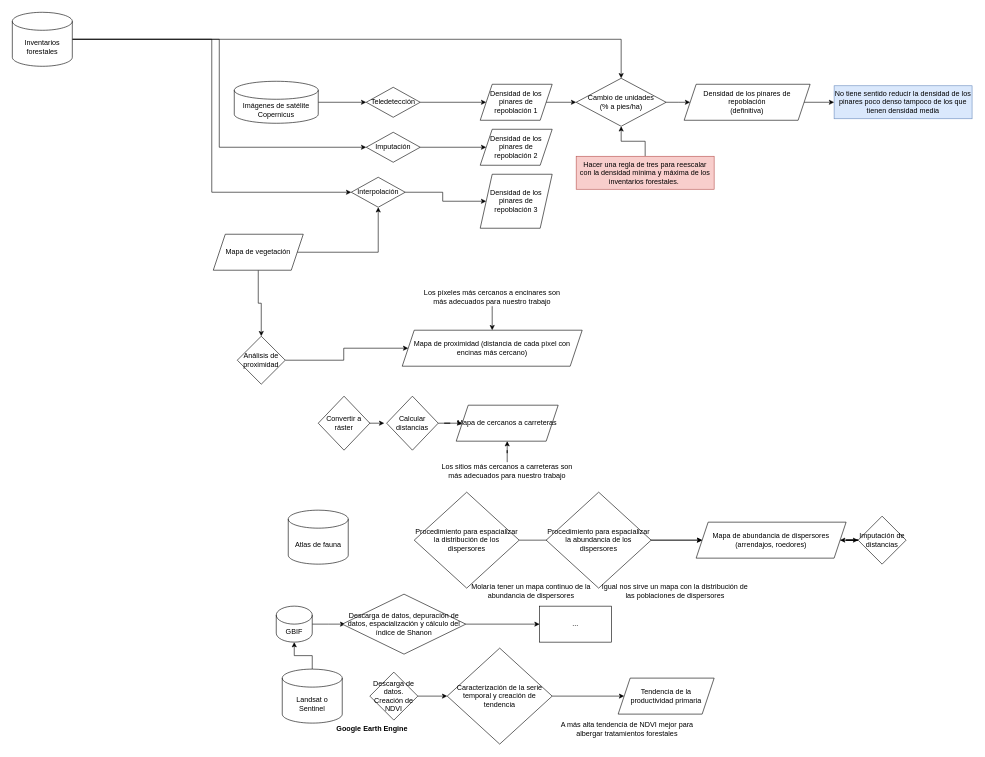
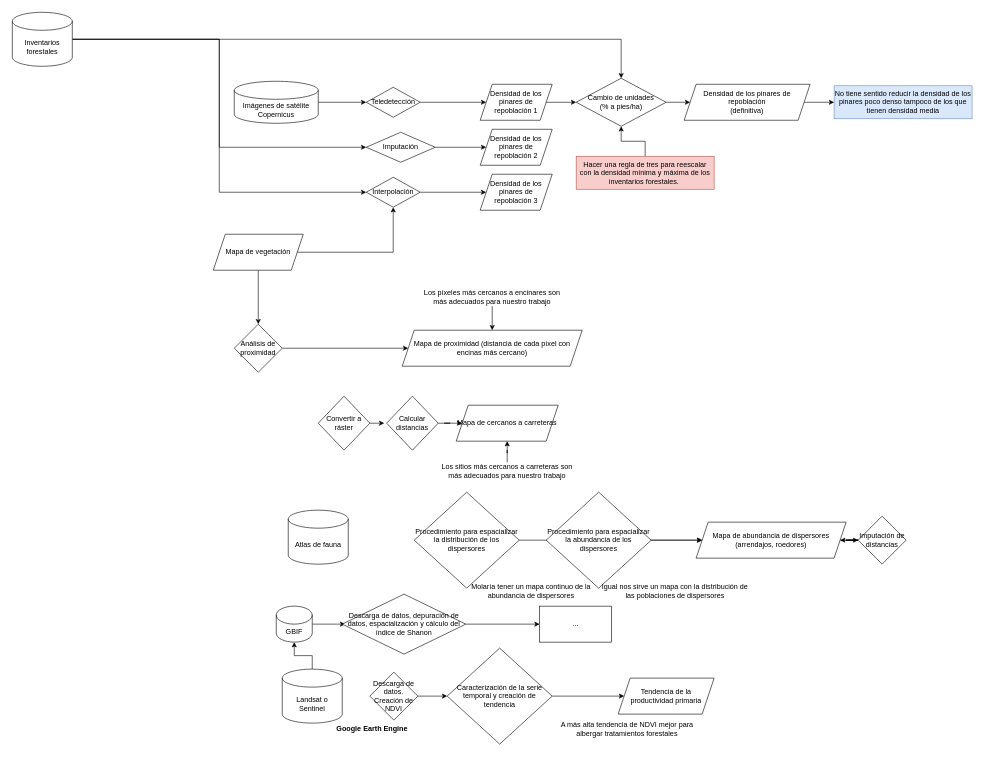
(393, 147) -> (401, 147)
(378, 192) -> (393, 192)
(516, 201) -> (516, 192)
(261, 360) -> (258, 348)
